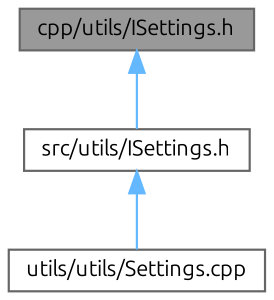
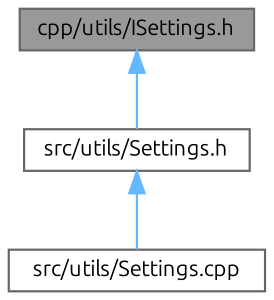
(137, 150) -> (137, 150)
(137, 270) -> (137, 270)
